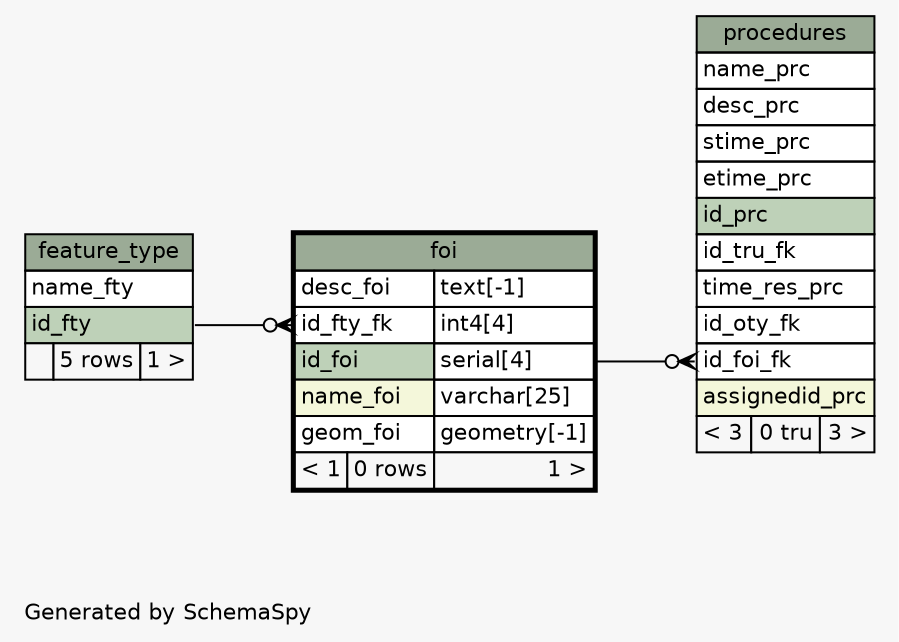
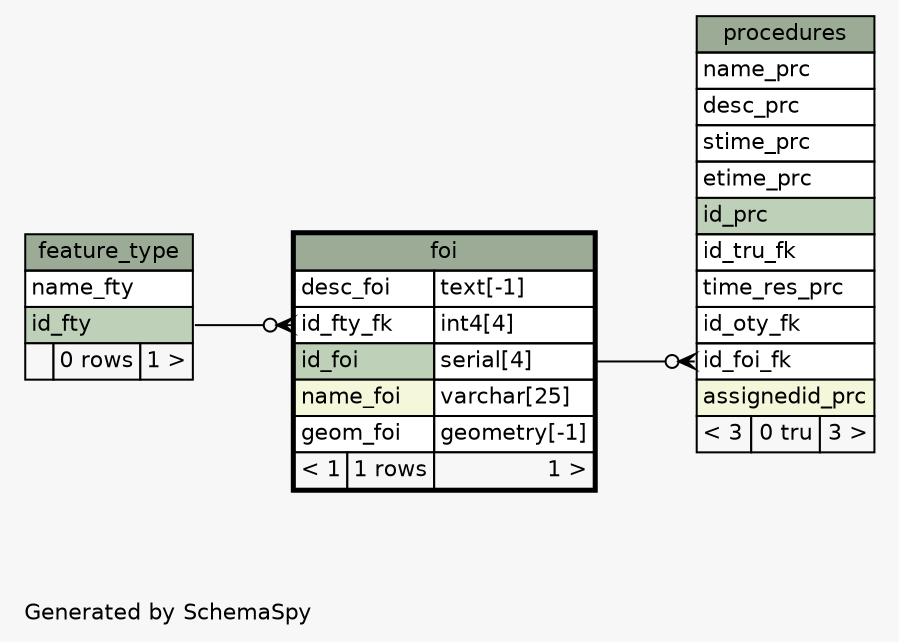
(97, 360) -> (97, 360)
(391, 470) -> (391, 470)
